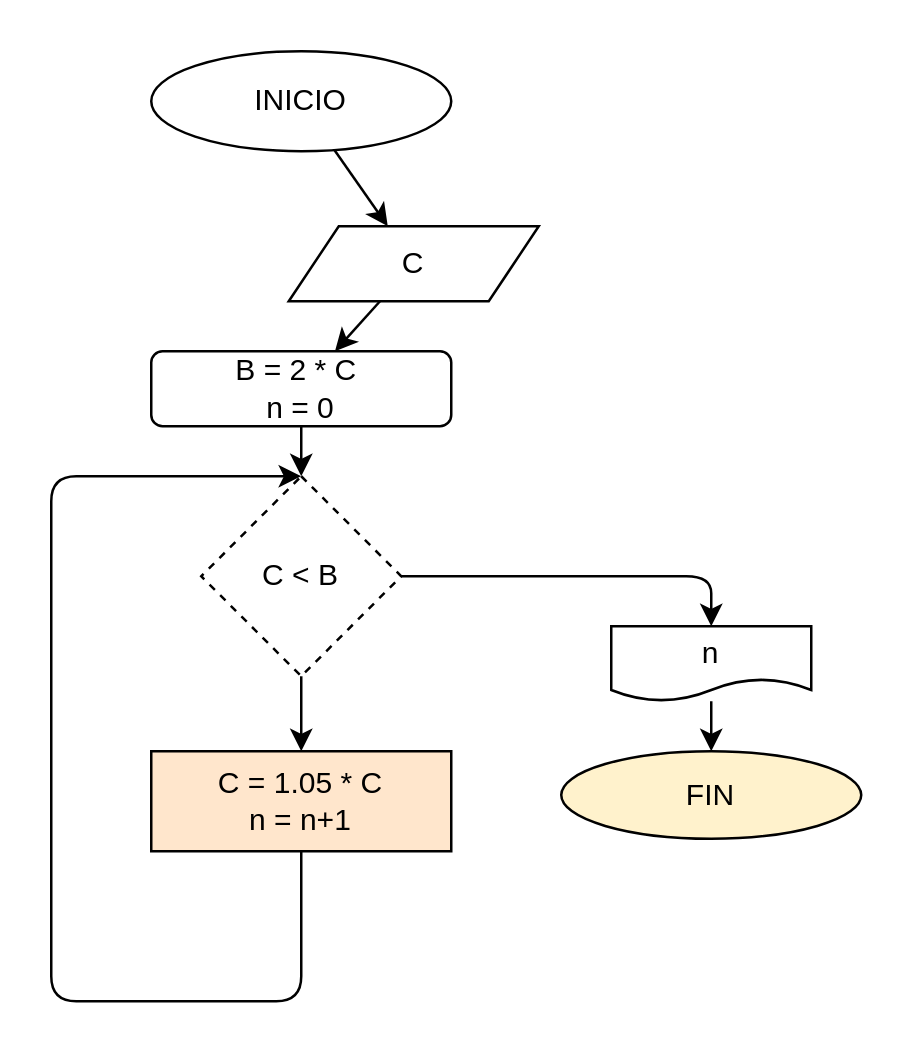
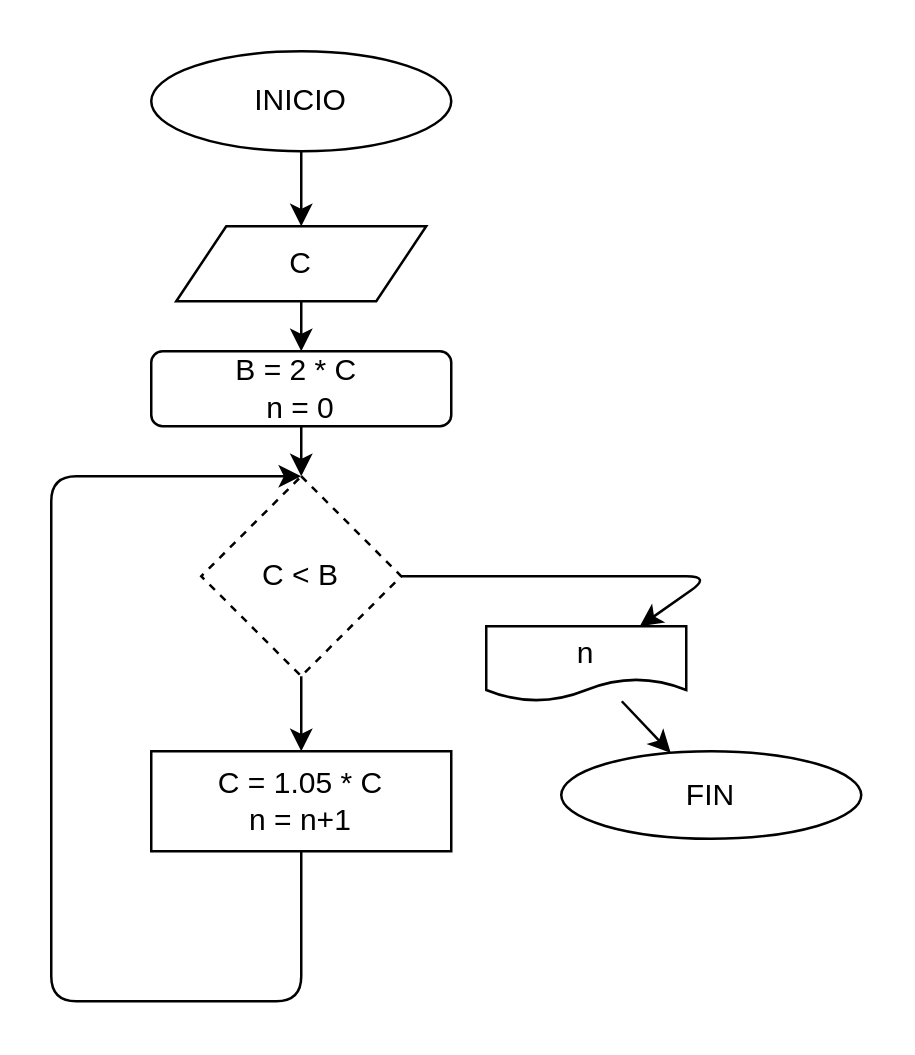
(414, 264) -> (301, 264)
(711, 664) -> (586, 664)
(711, 795) -> (711, 795)
(301, 801) -> (301, 801)
